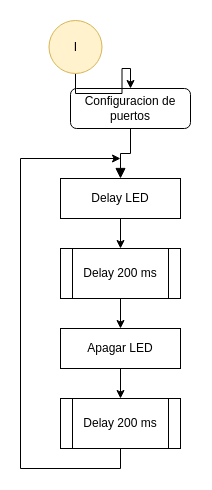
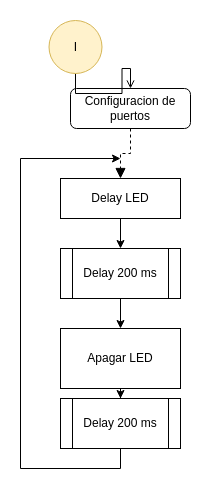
(131, 80) -> (131, 82)
(131, 154) -> (131, 154)
(121, 349) -> (121, 359)
